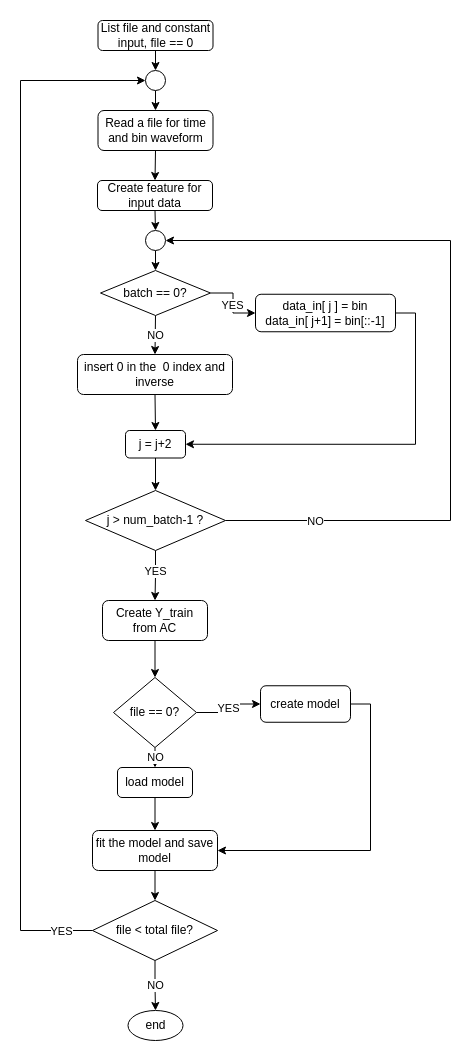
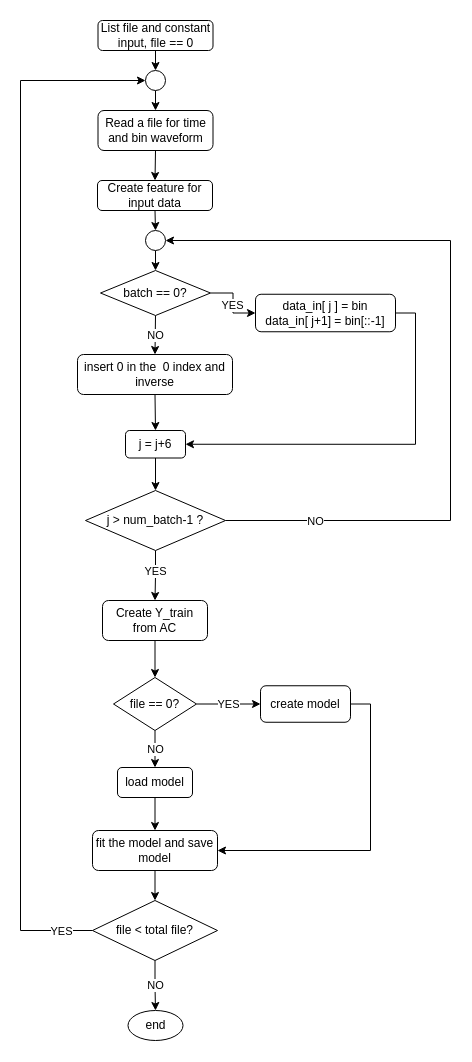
(156, 445) -> (156, 445)
(155, 713) -> (155, 704)
